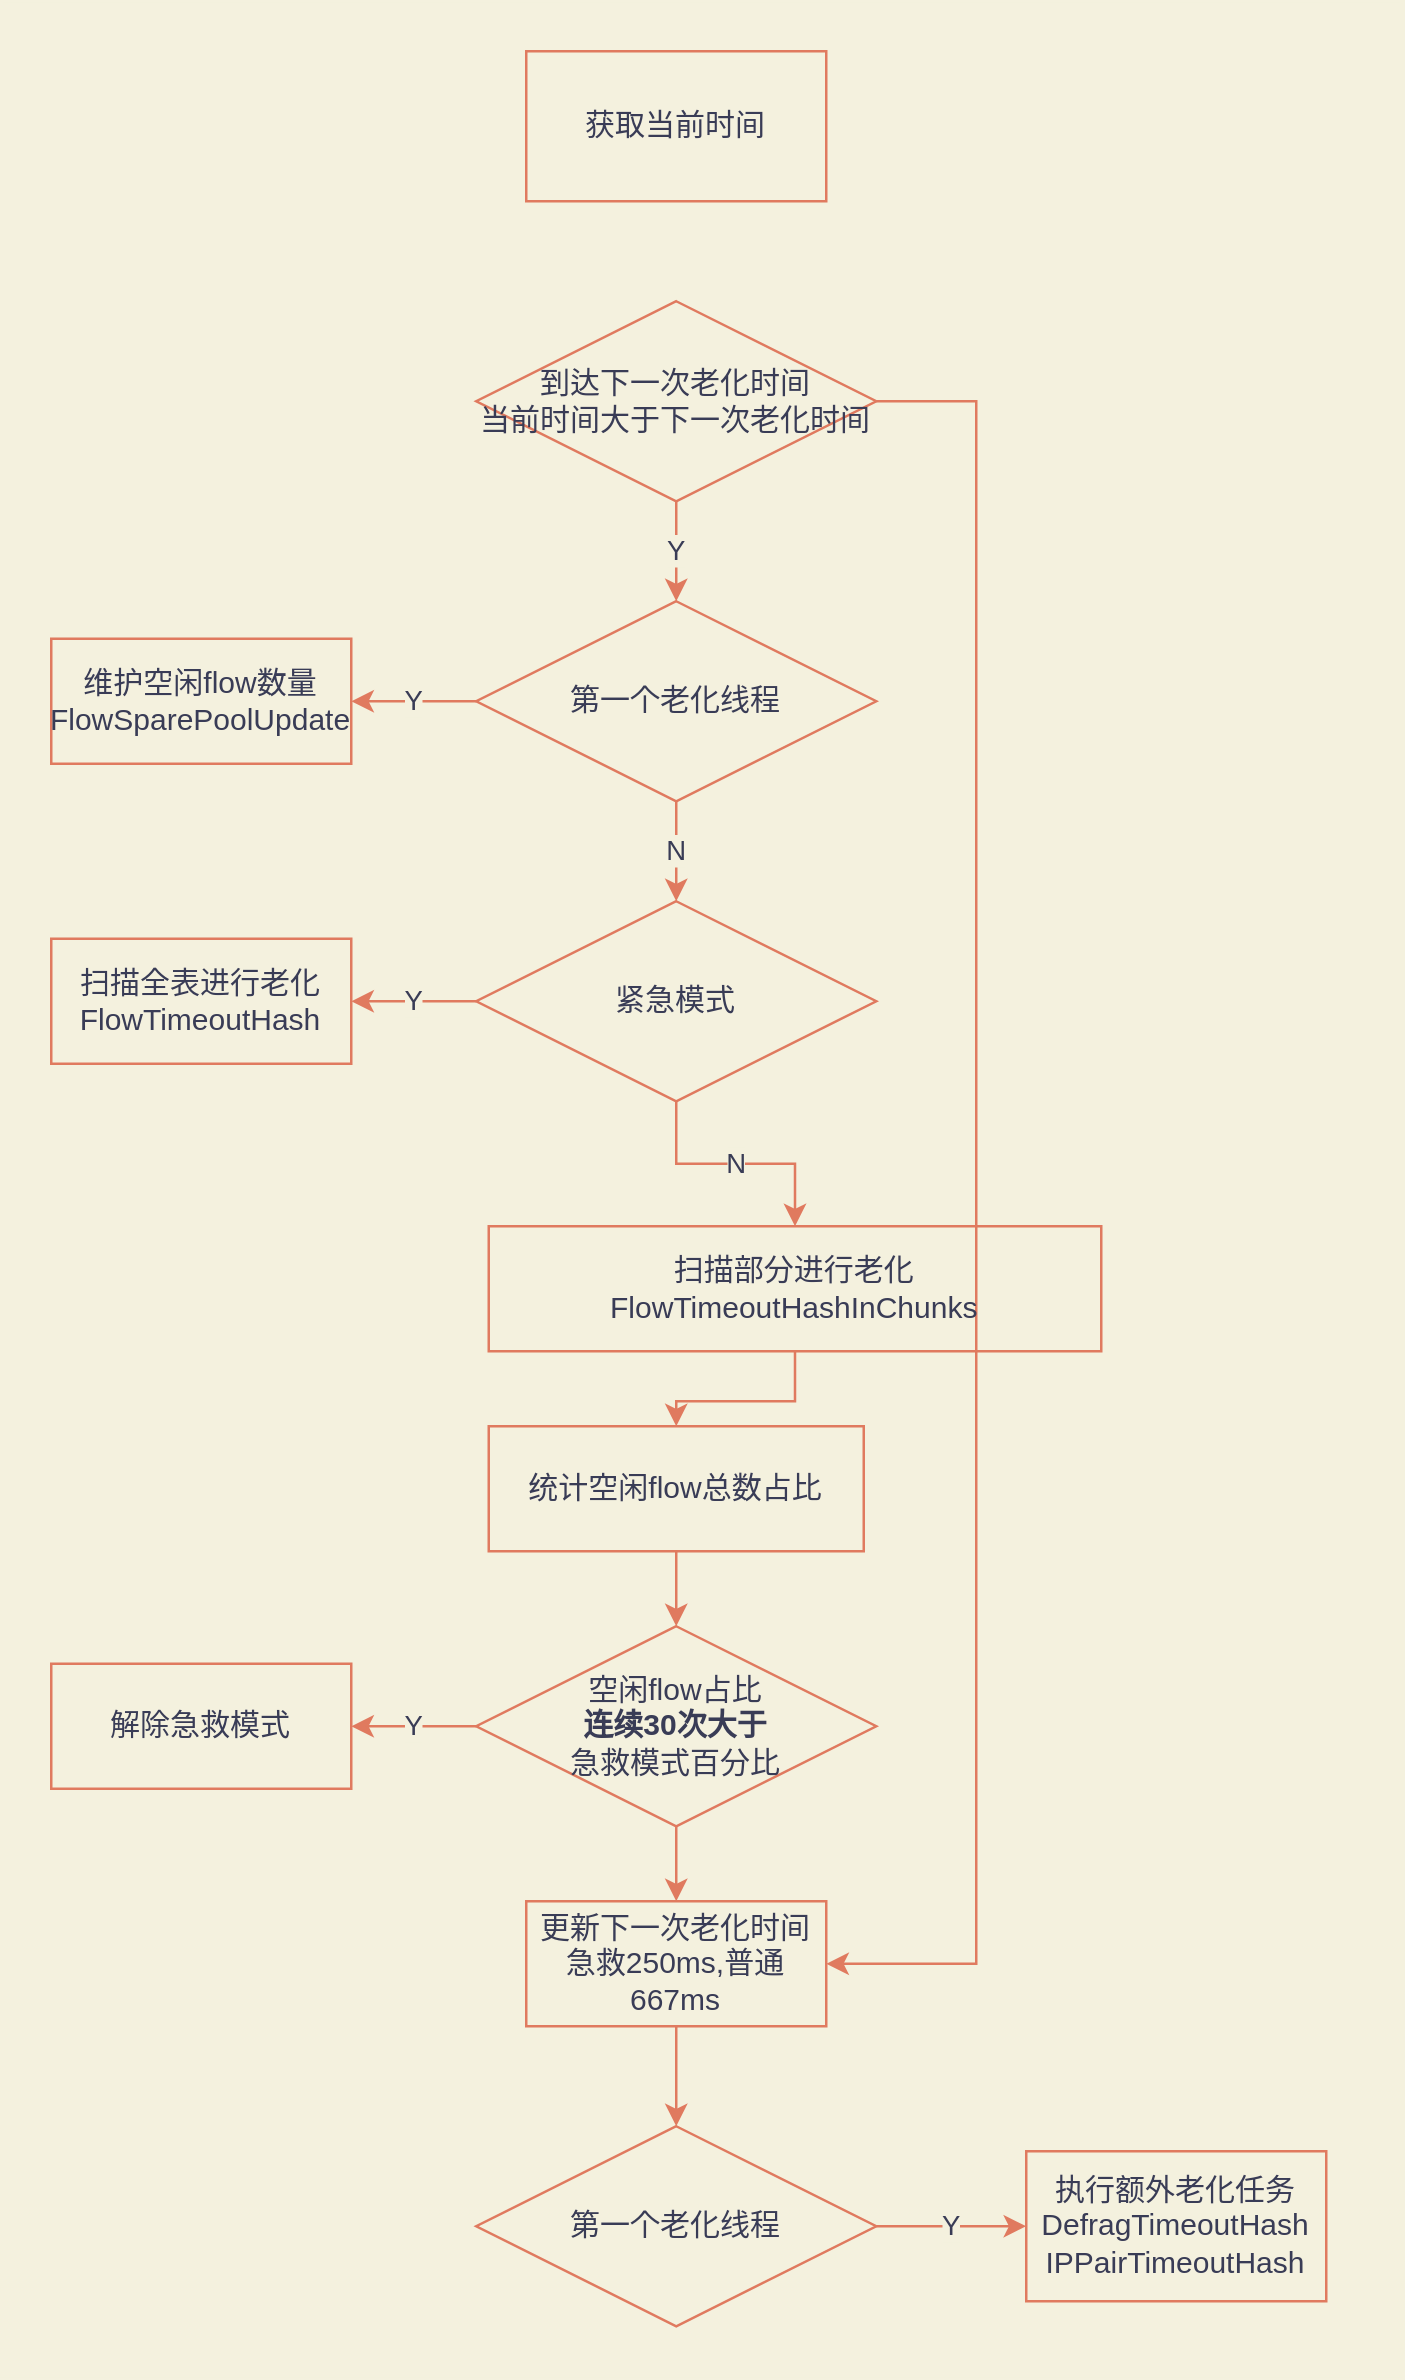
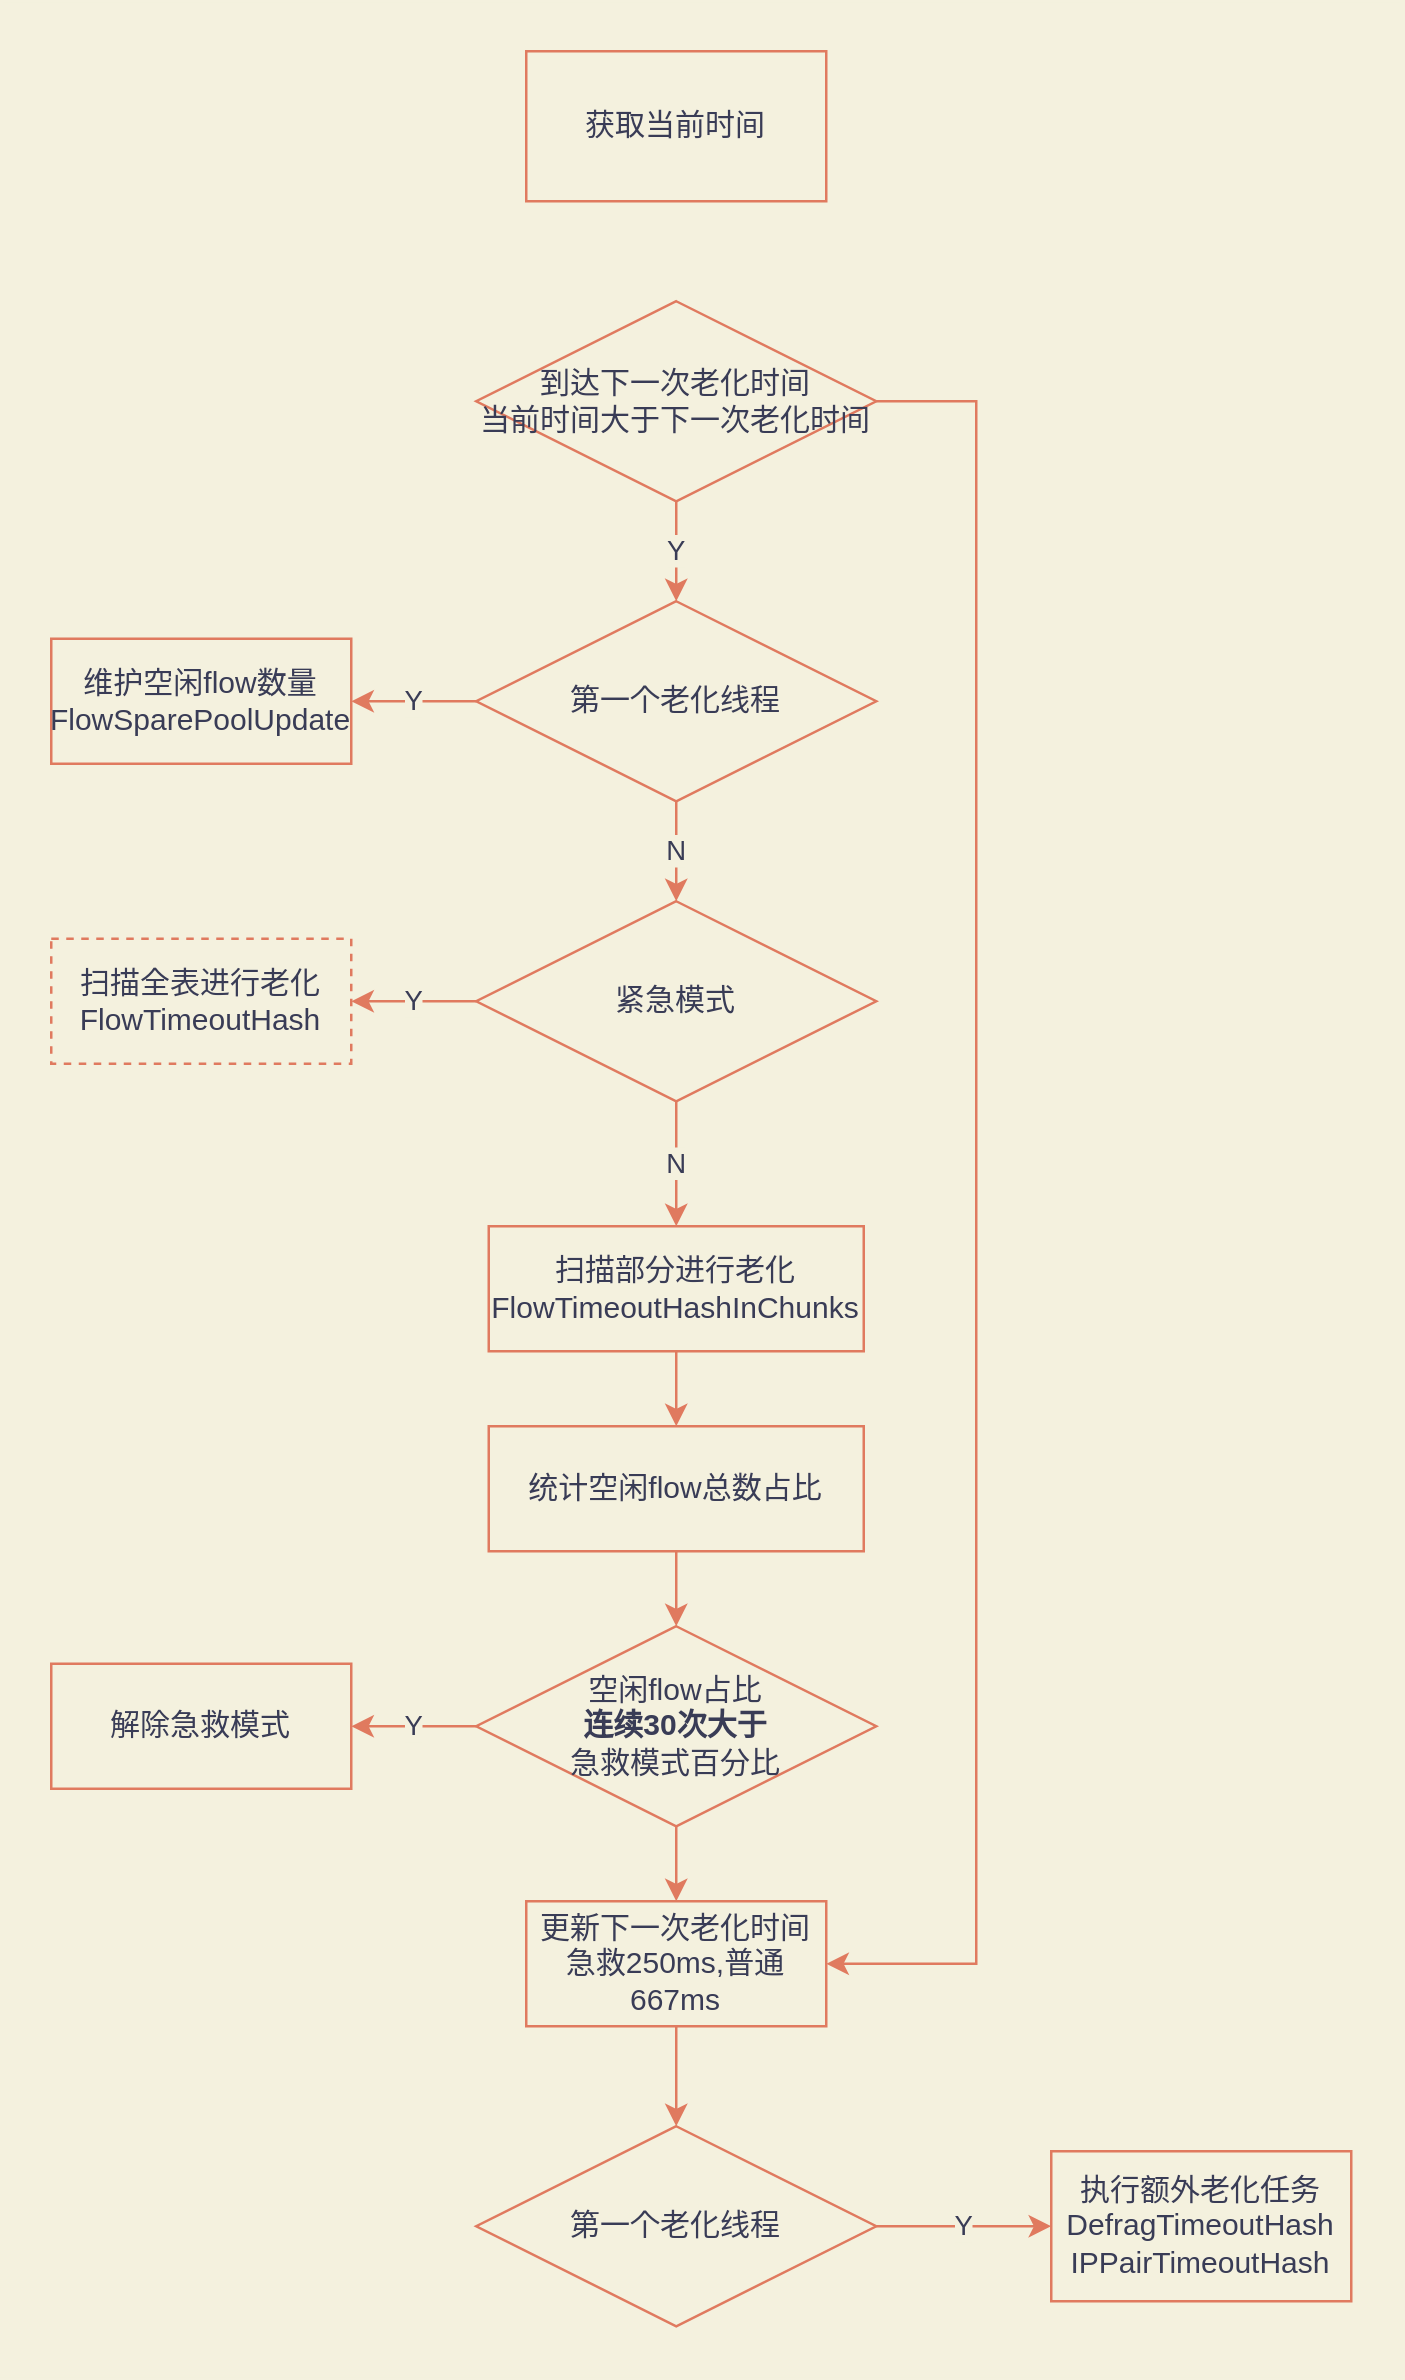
(201, 1001) -> (201, 1001)
(795, 1289) -> (676, 1289)
(1176, 2226) -> (1201, 2226)
